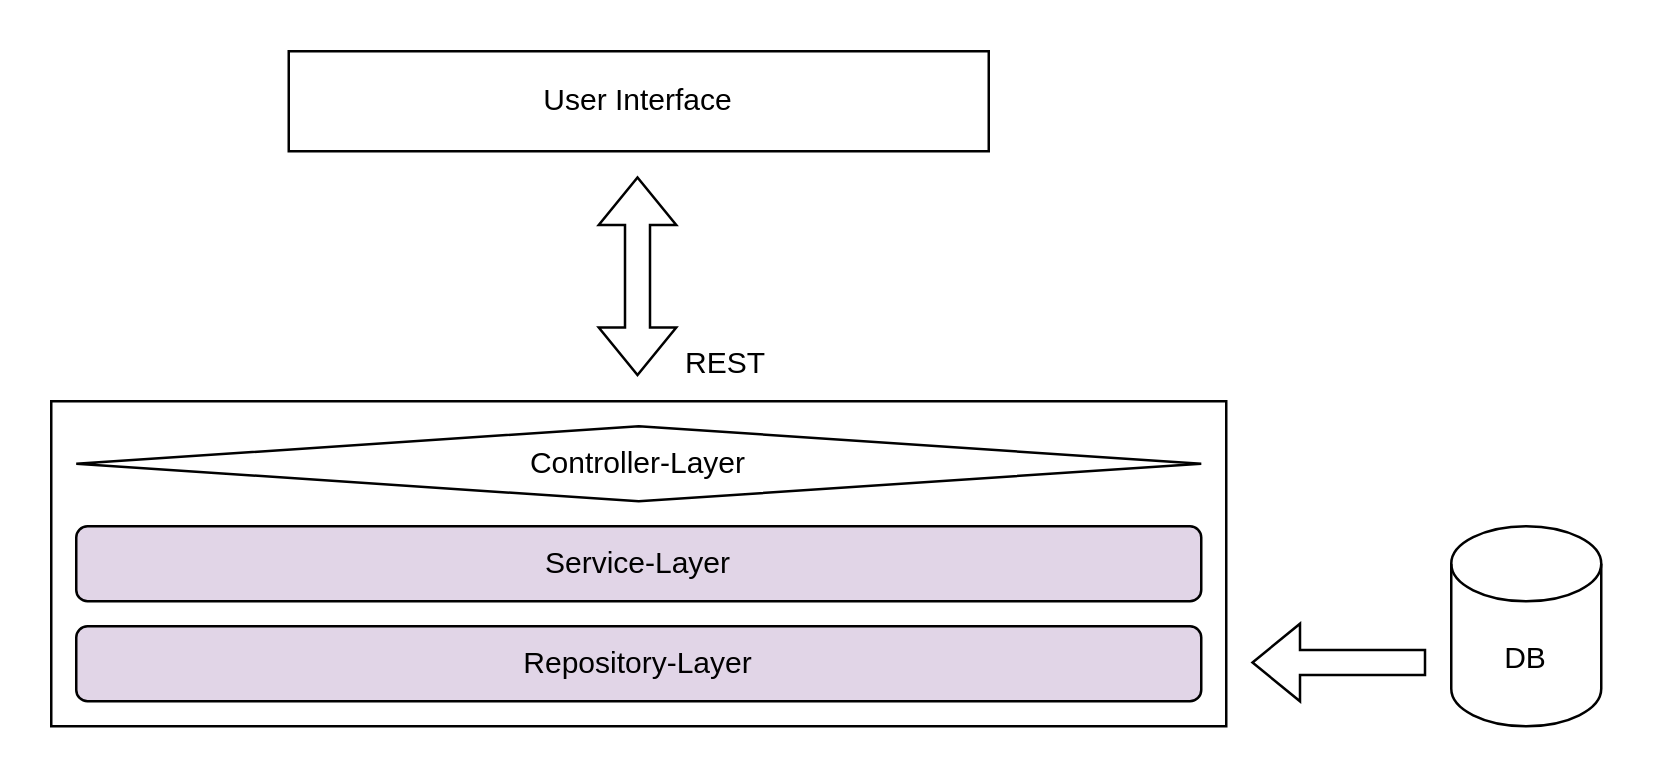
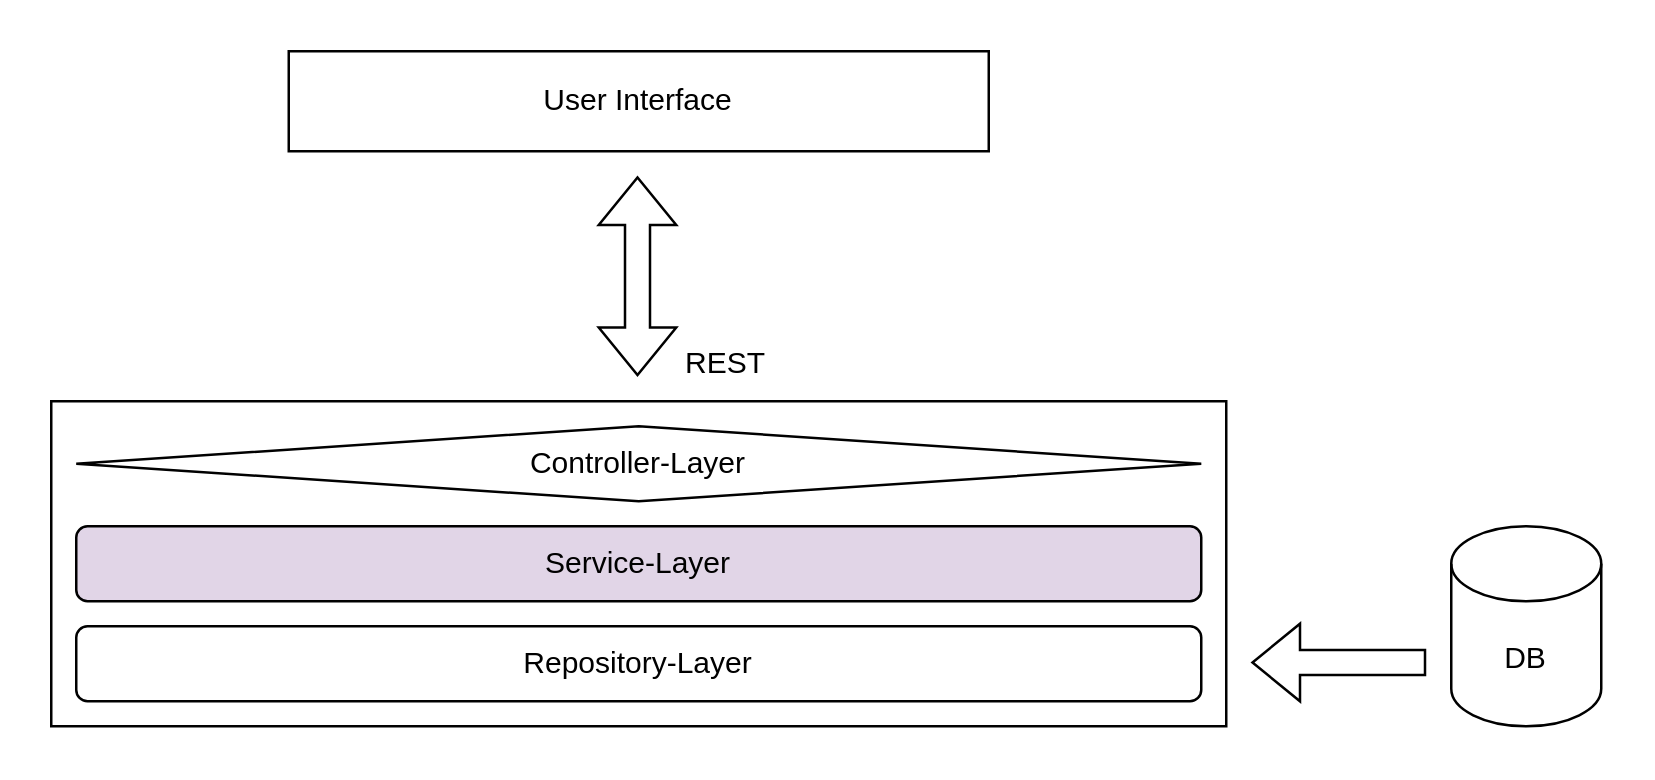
(639, 664) -> (639, 664)
